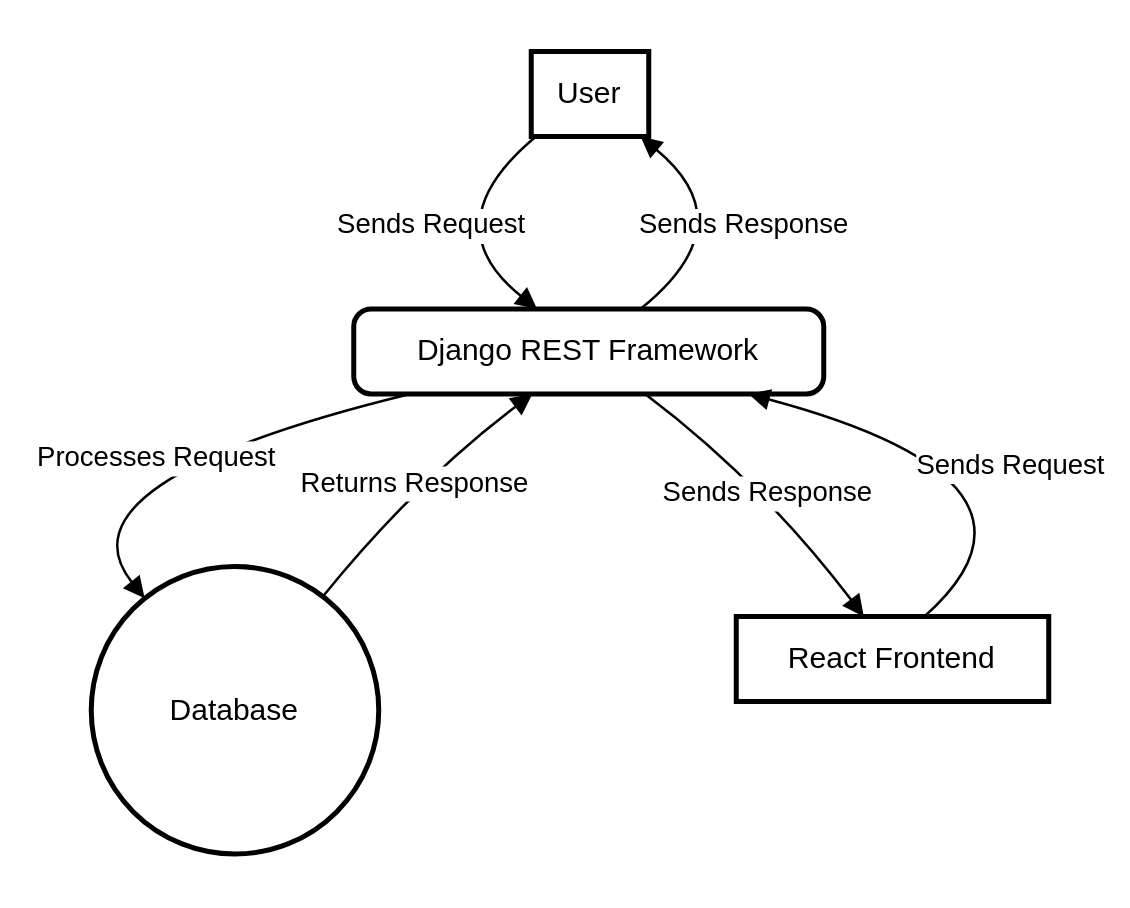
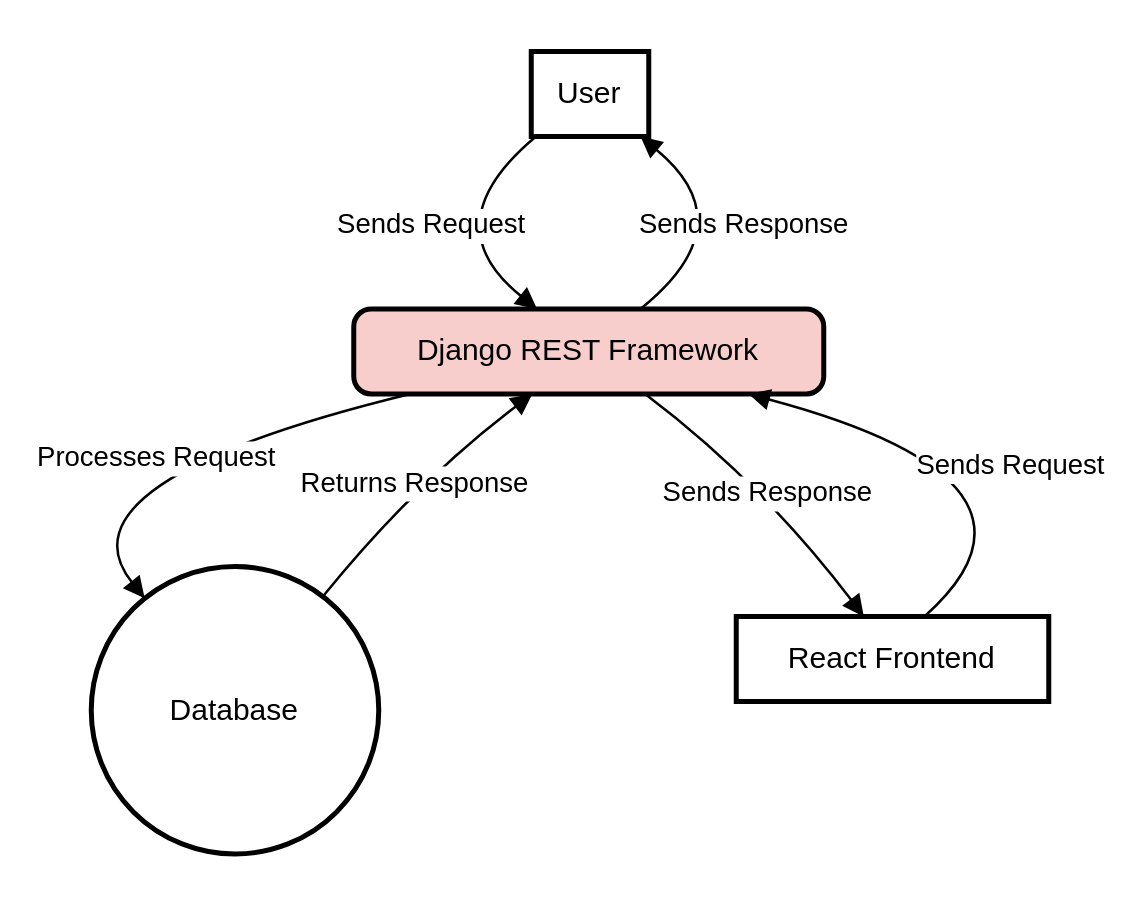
(589, 351) -> (589, 351)
